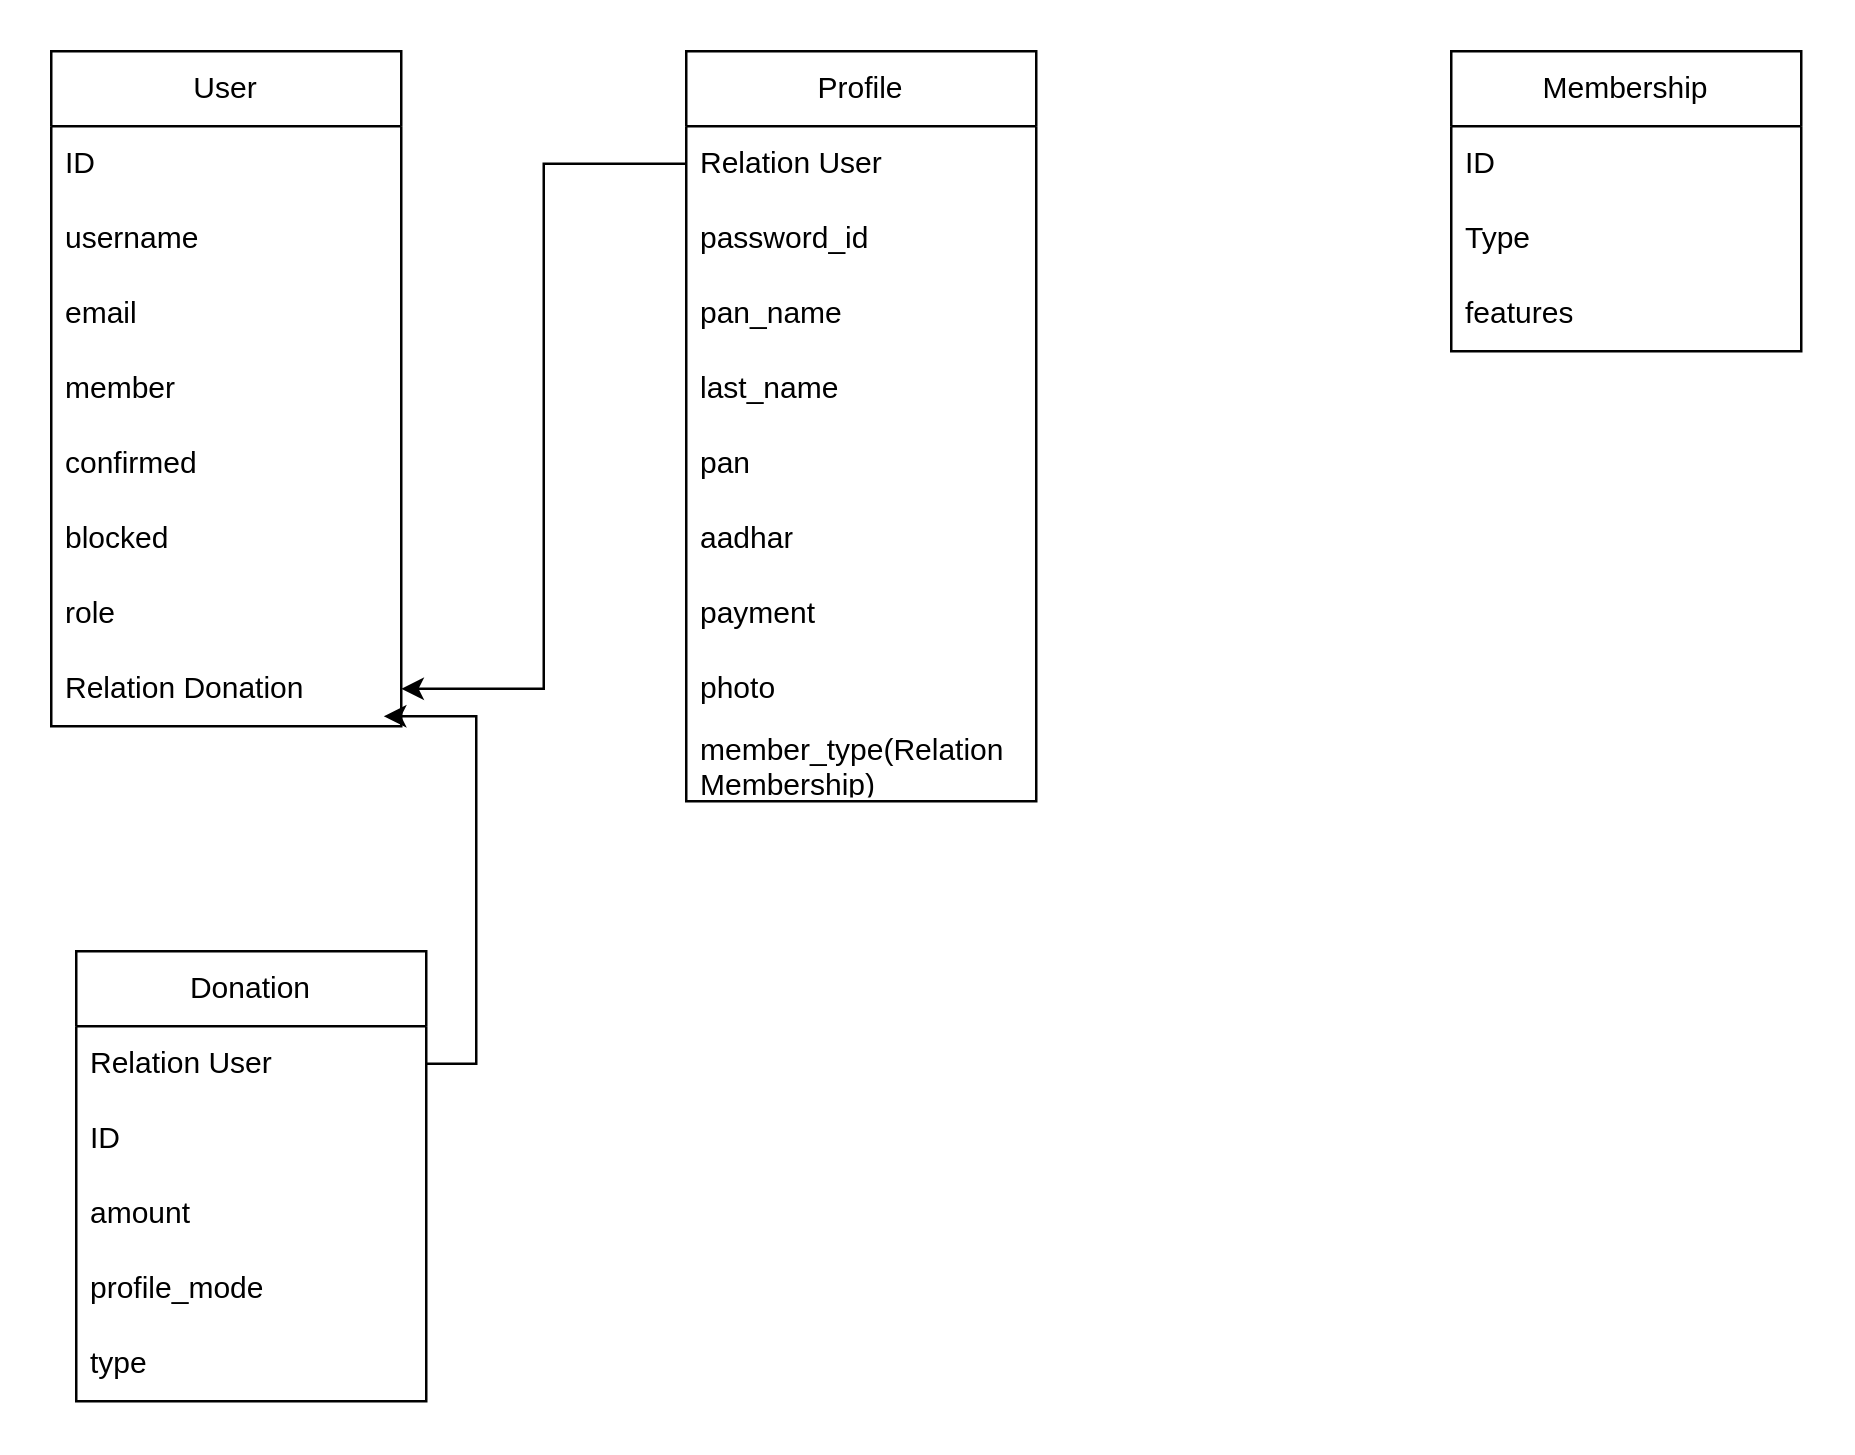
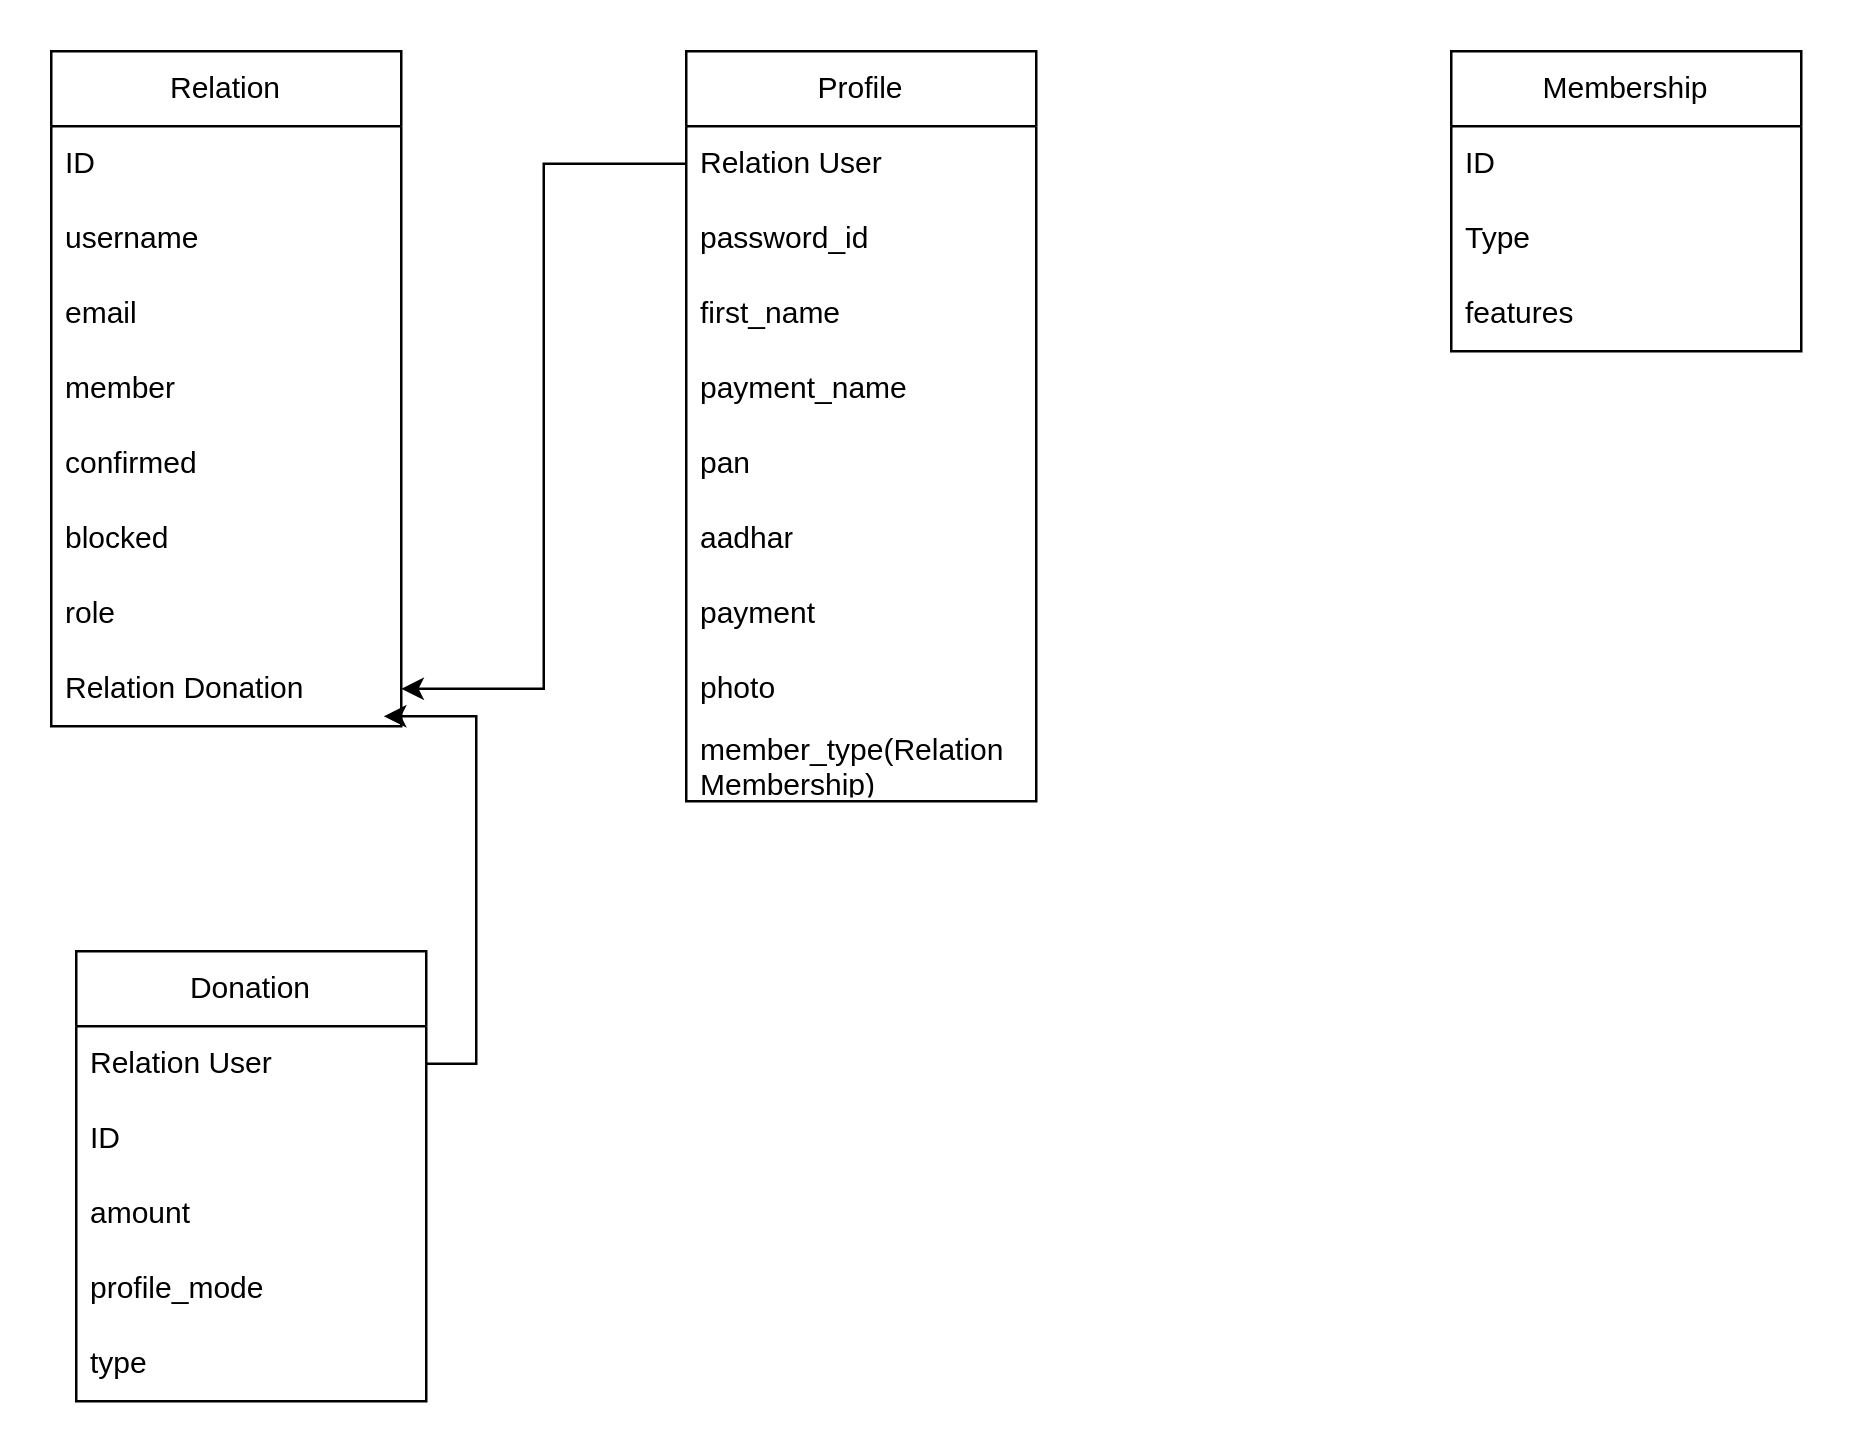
(226, 89) -> (226, 89)
(768, 314) -> (781, 314)
(773, 389) -> (802, 389)
